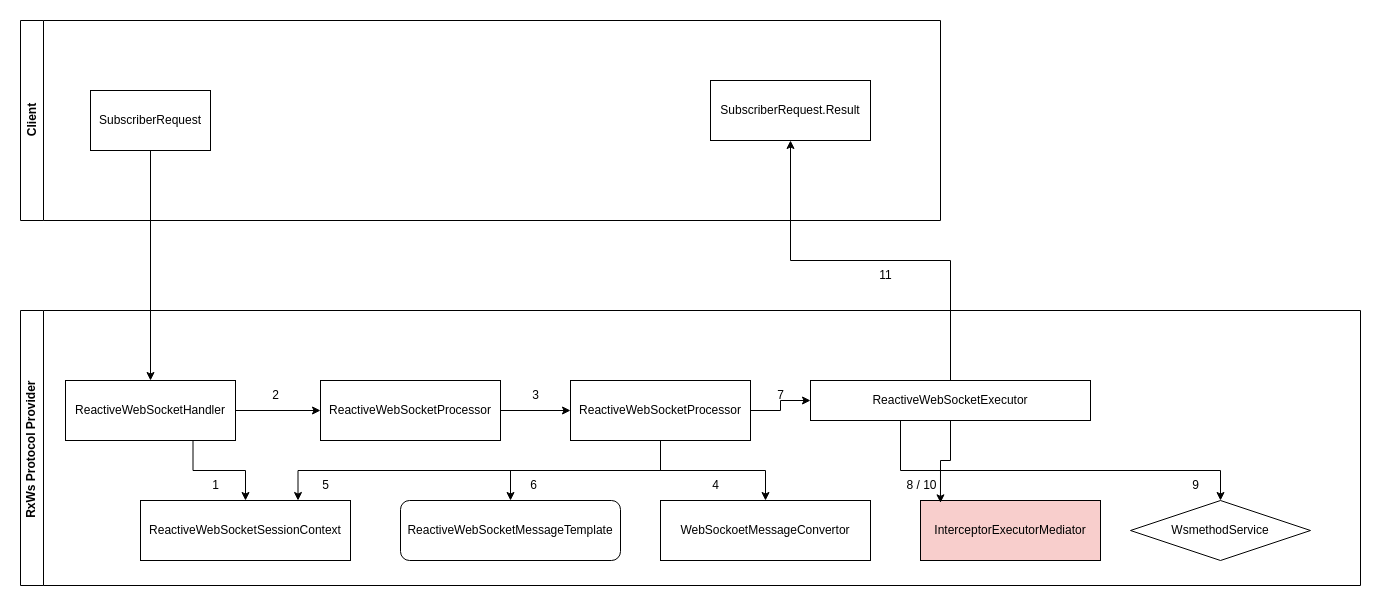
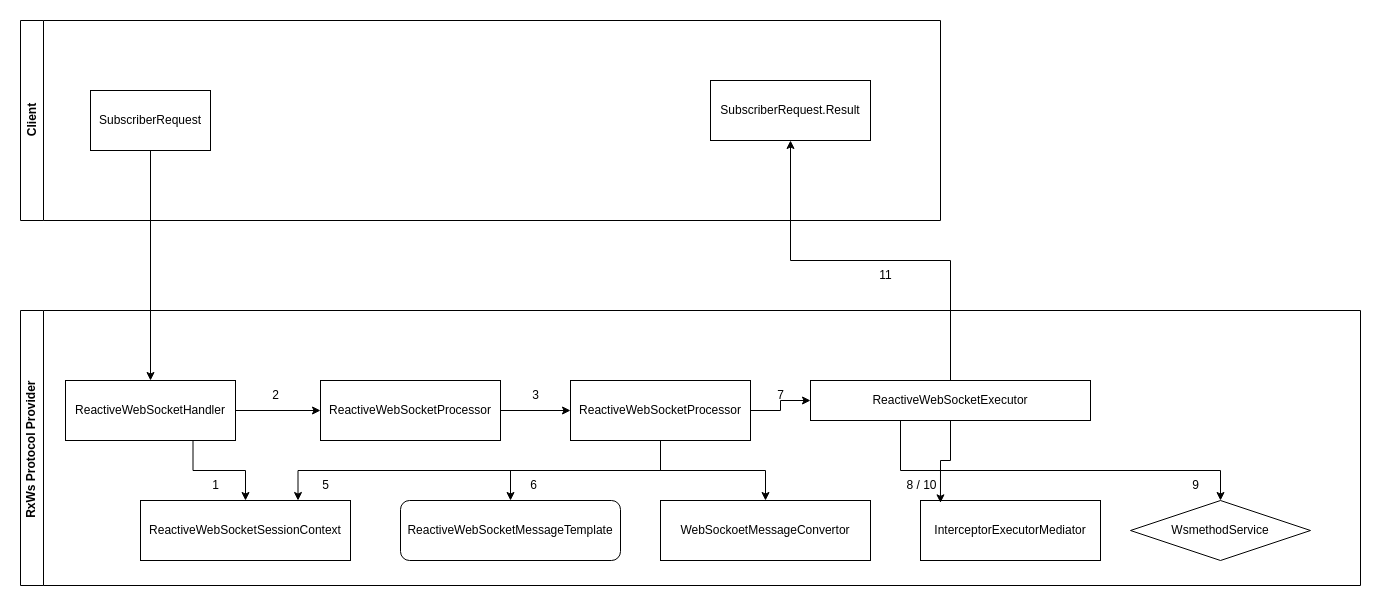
(716, 486) -> none
(1011, 531) -> (1011, 531)
